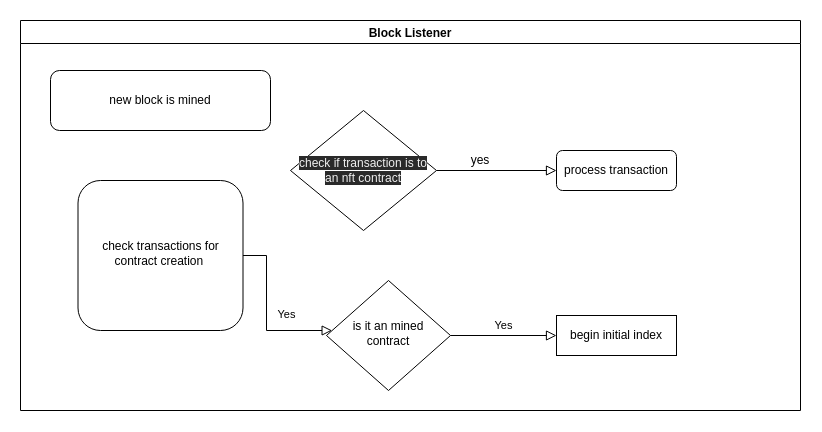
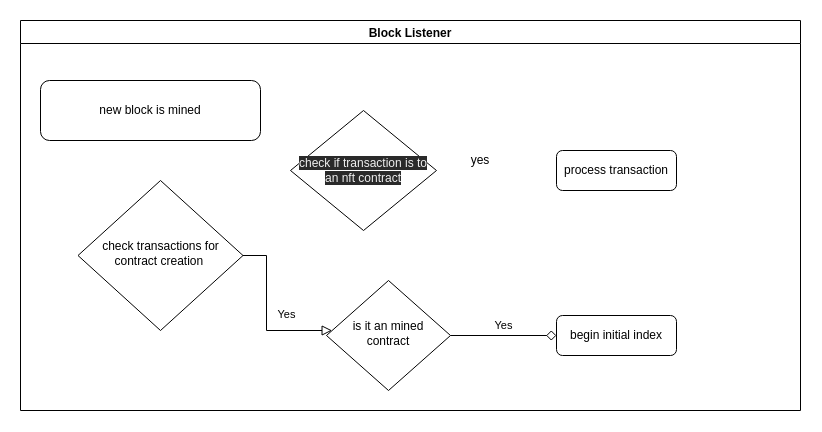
(161, 101) -> (151, 111)
(491, 171) -> none
(161, 256) -> (161, 256)
(545, 336) -> (545, 336)
(617, 336) -> (617, 336)
